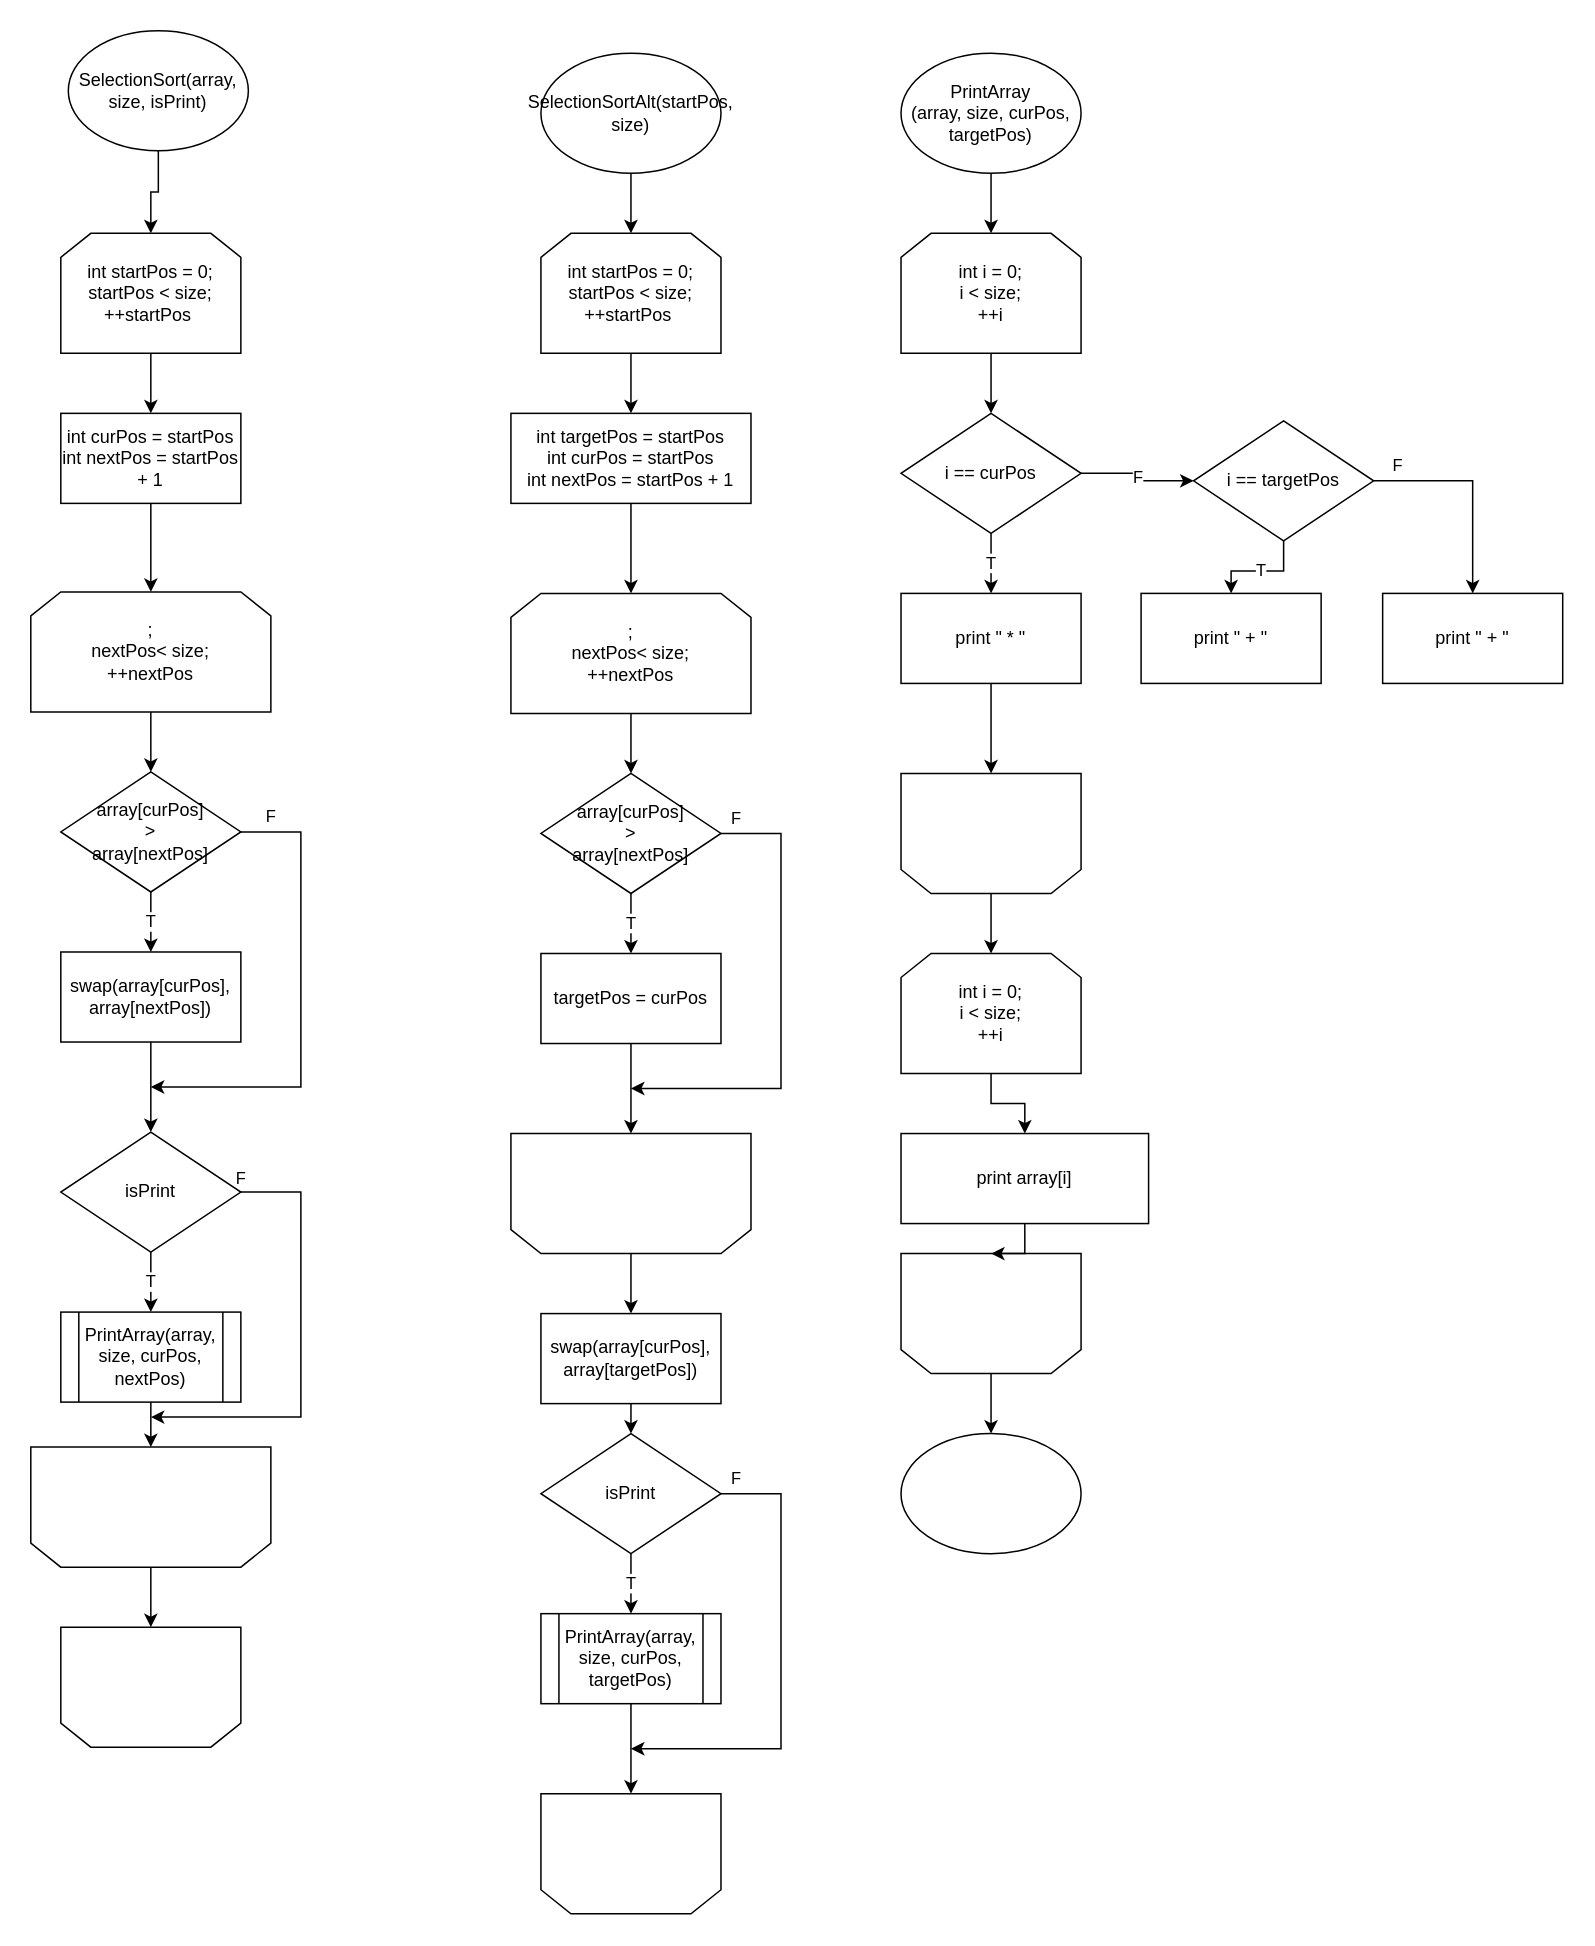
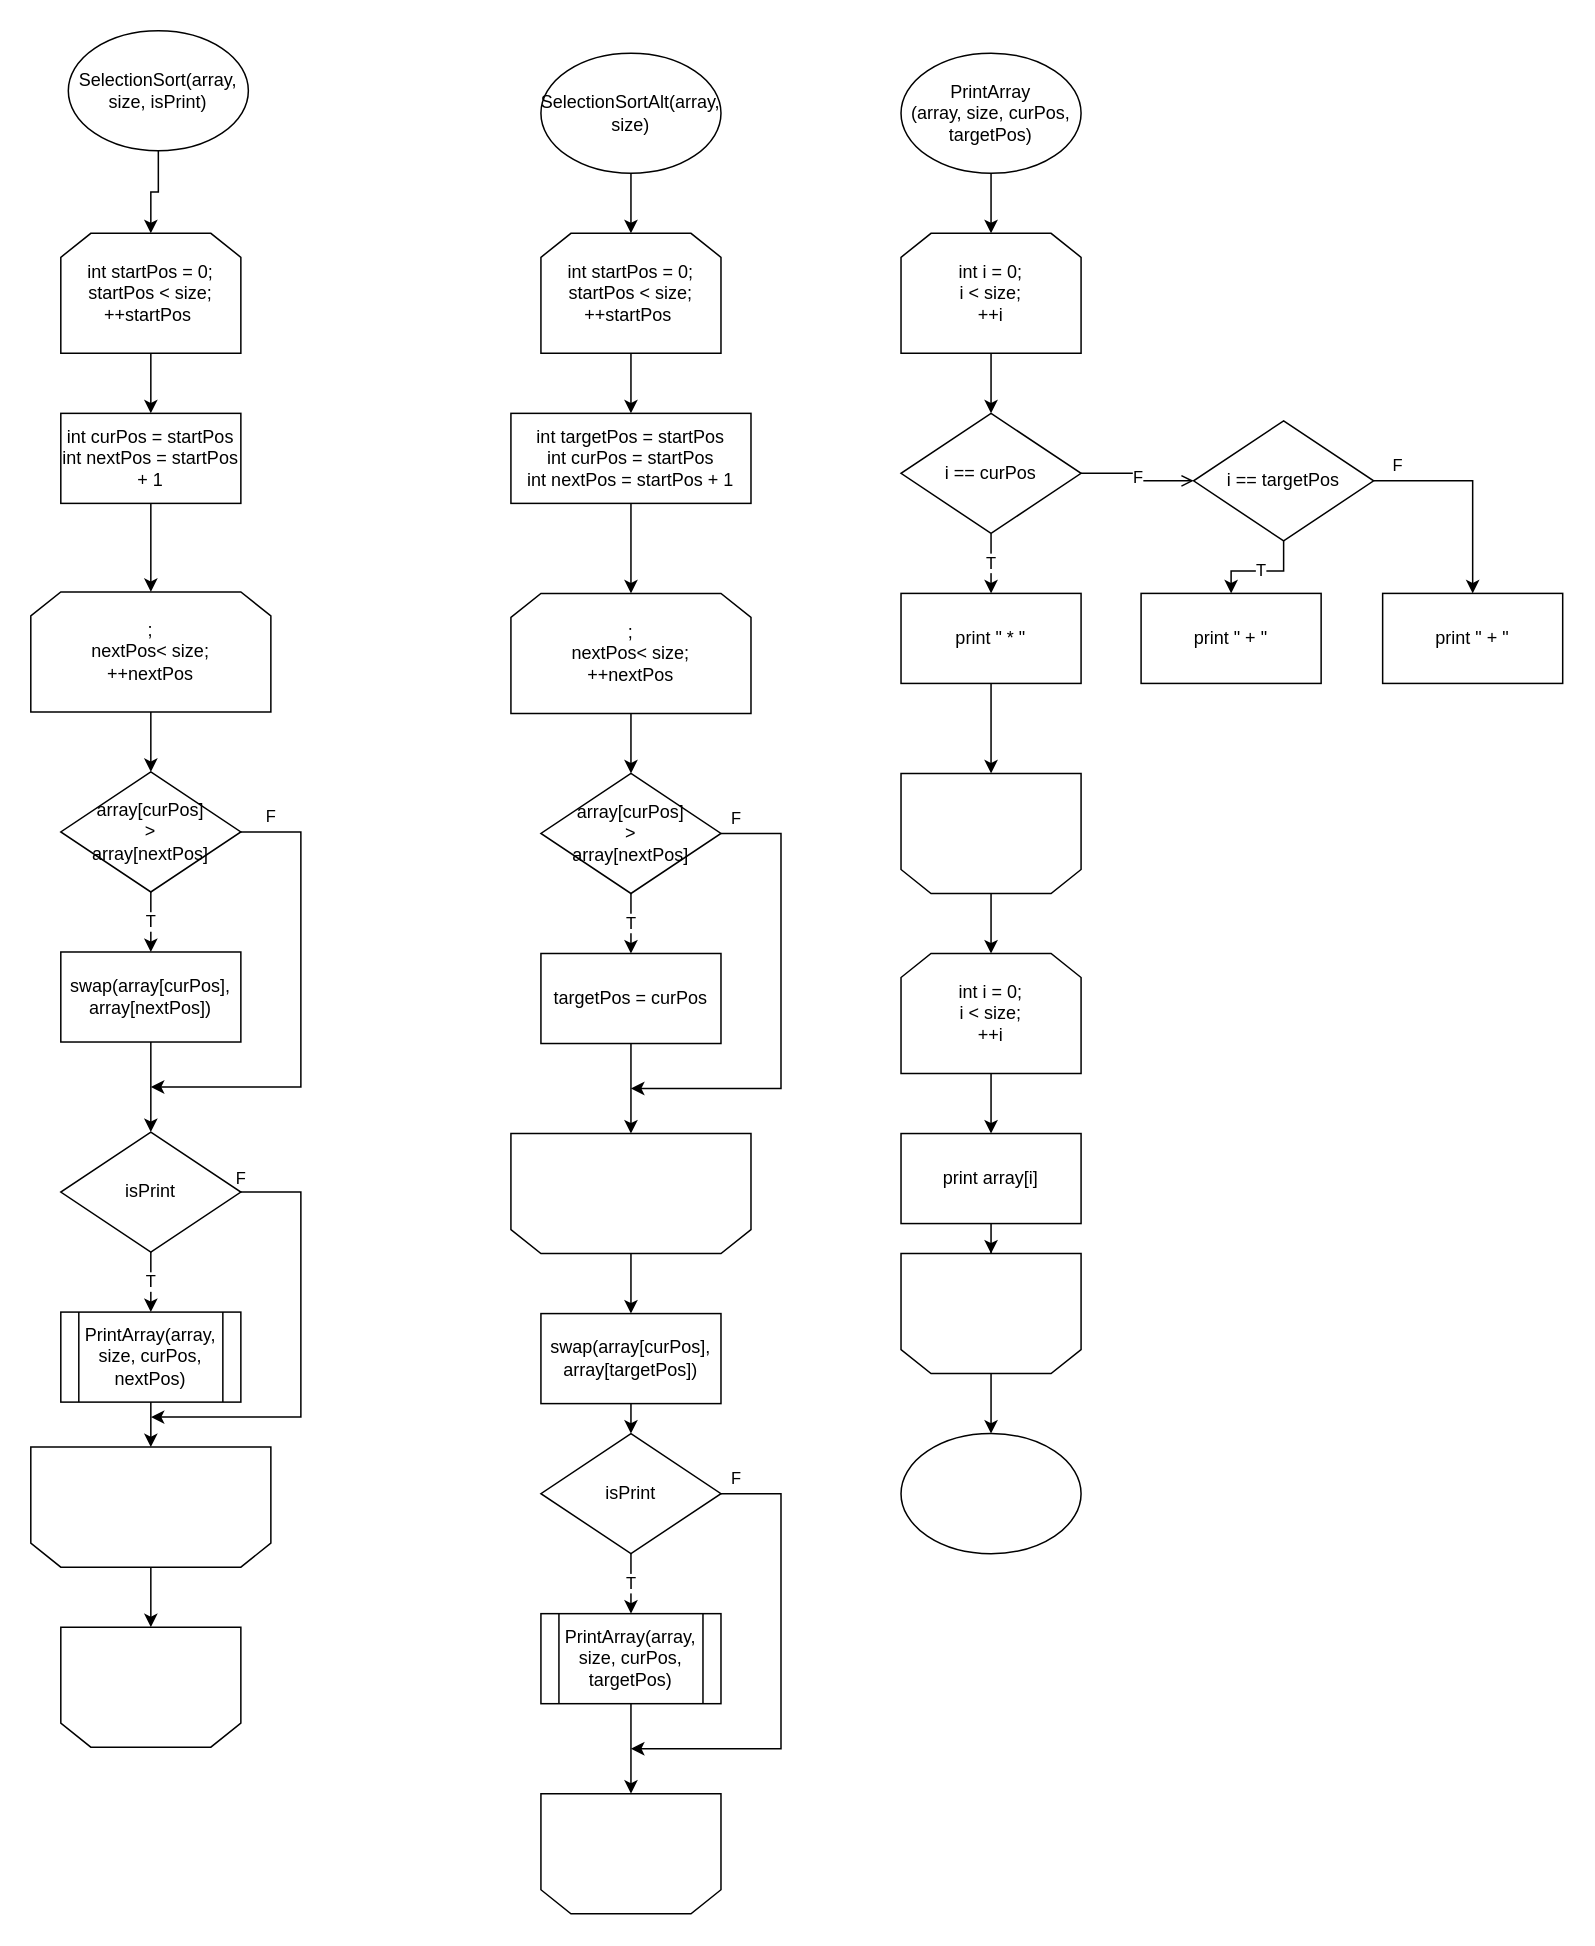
(631, 113) -> (631, 113)
(1182, 481) -> (1184, 481)
(1025, 1178) -> (991, 1178)
